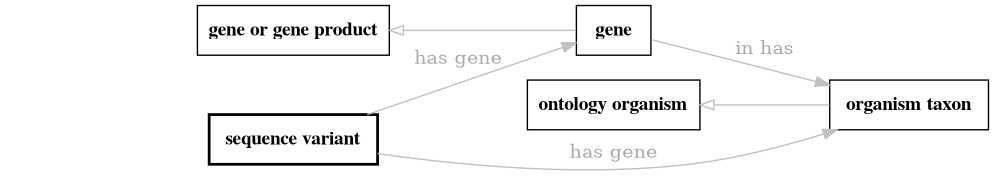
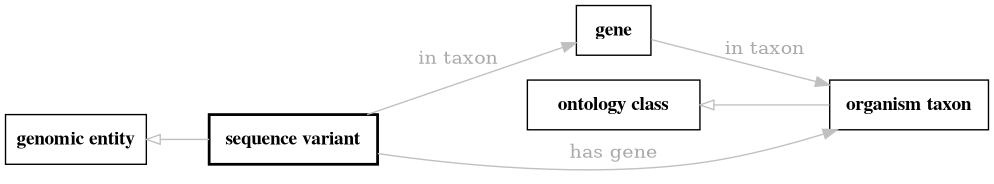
(293, 30) -> none
(765, 49) -> (765, 49)
(458, 59) -> (458, 59)
(614, 105) -> (614, 105)
none -> (76, 139)
